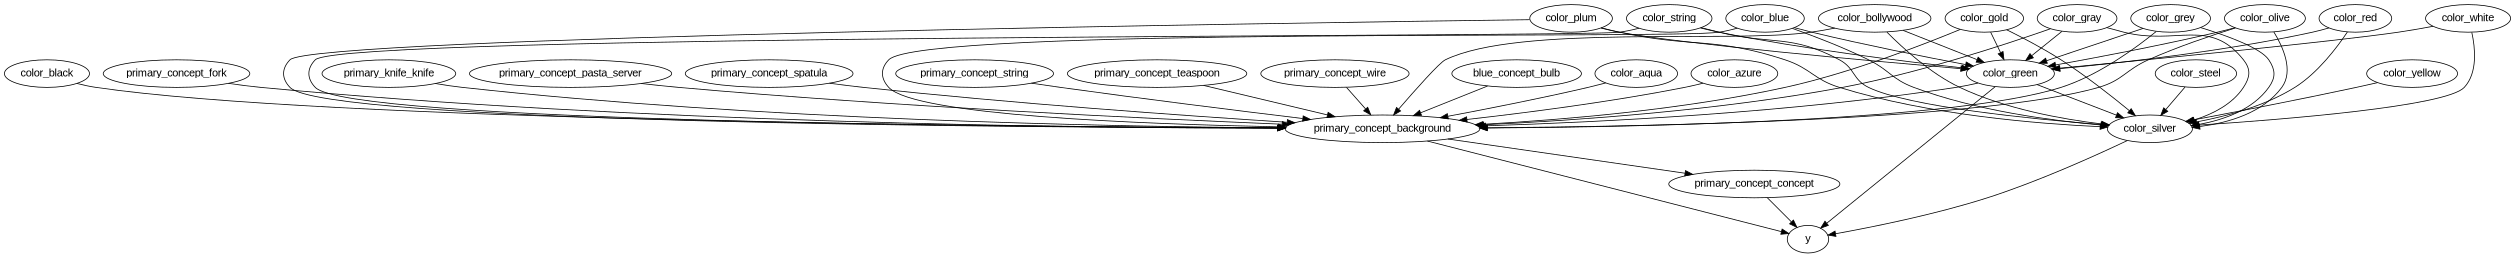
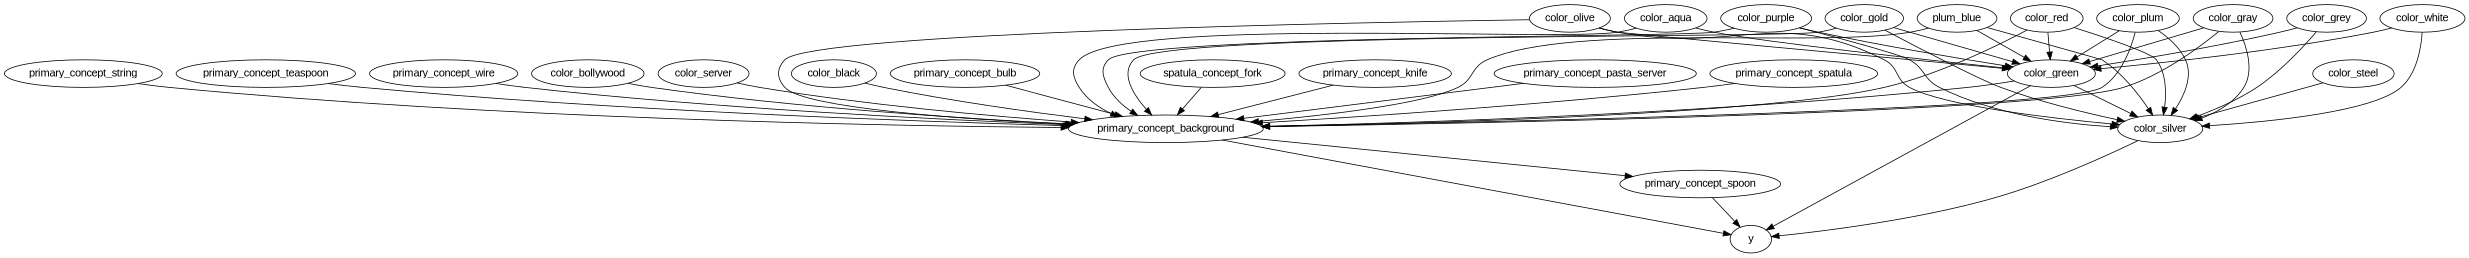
(1669, 18) -> (1766, 18)
(1765, 18) -> (1957, 18)
(1940, 45) -> (1795, 44)
(177, 74) -> (1213, 74)
(389, 74) -> (1375, 74)
(1517, 74) -> (965, 74)
(1734, 74) -> (704, 74)
(2412, 74) -> none
(1974, 94) -> none
(1831, 117) -> (1655, 112)
(1754, 184) -> (1700, 184)
